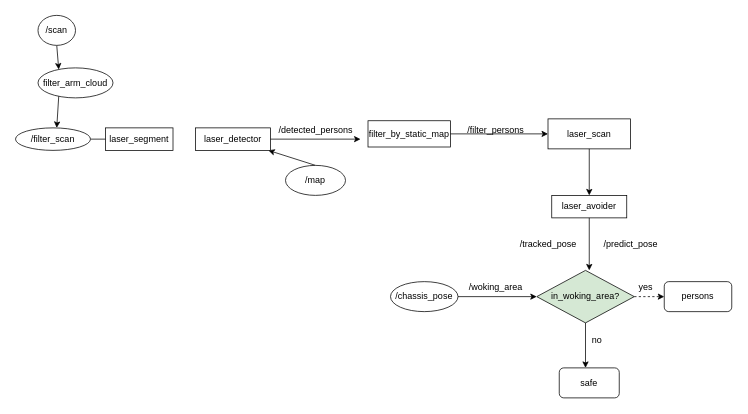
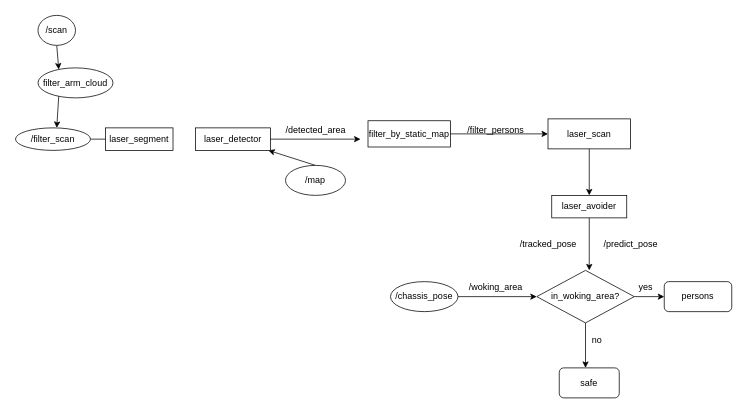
(316, 130) -> (316, 130)
(585, 297) -> (585, 297)
(646, 297) -> (646, 297)
